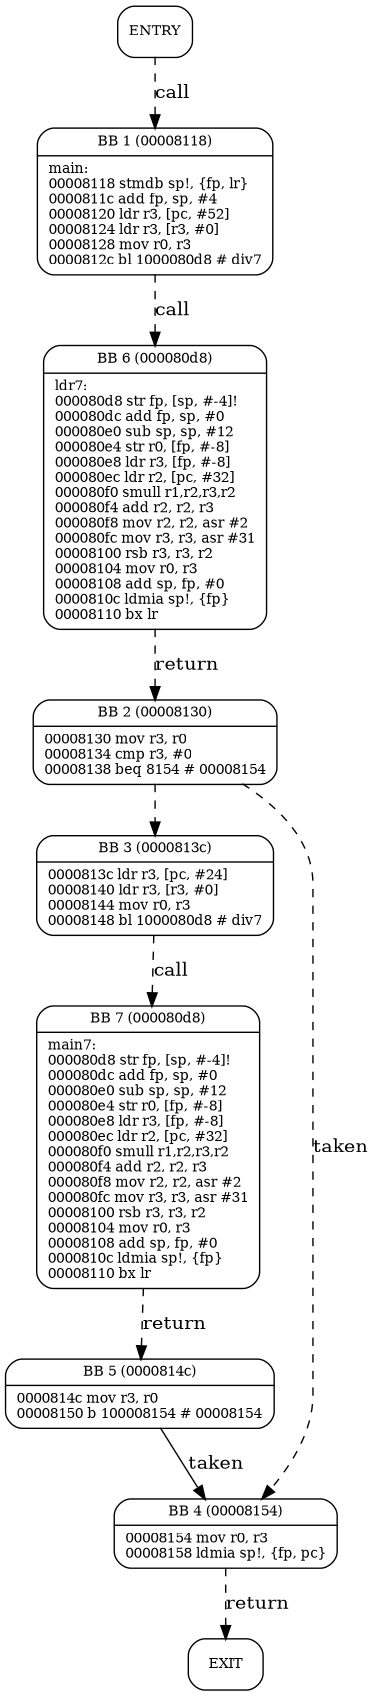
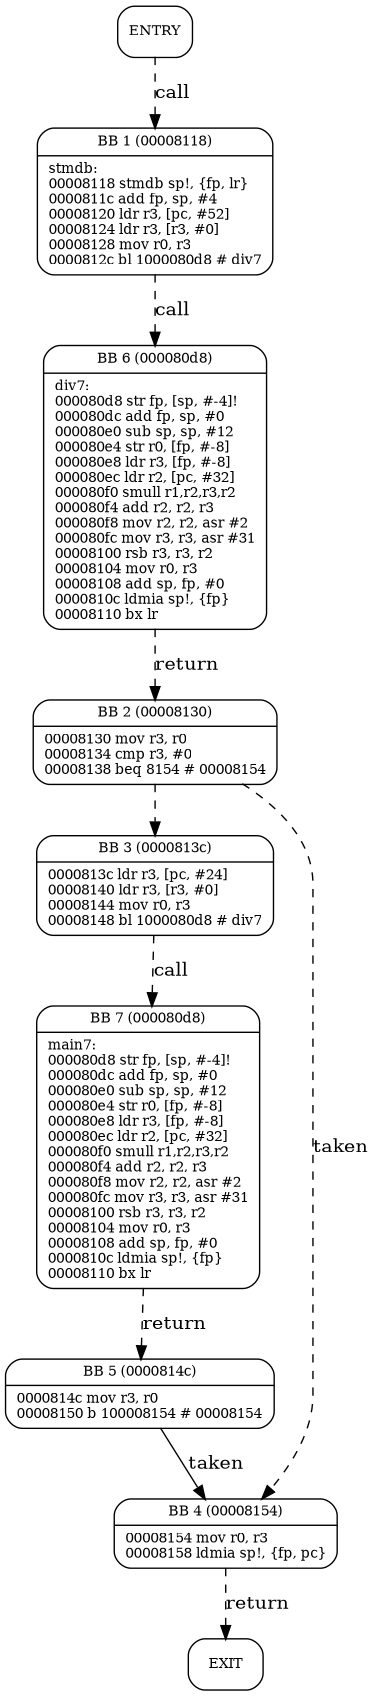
(69, 169) -> (73, 169)
(71, 386) -> (72, 386)
